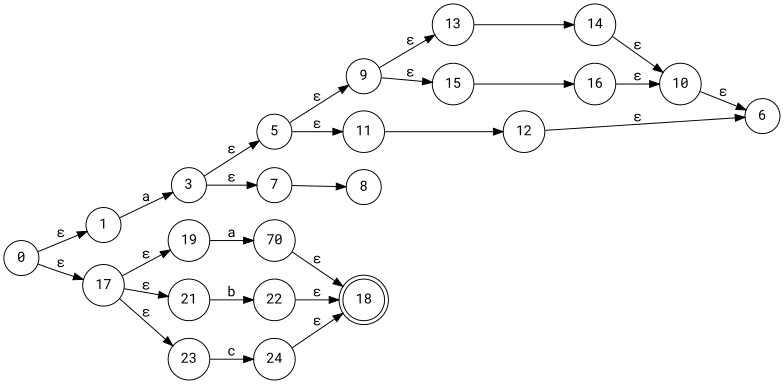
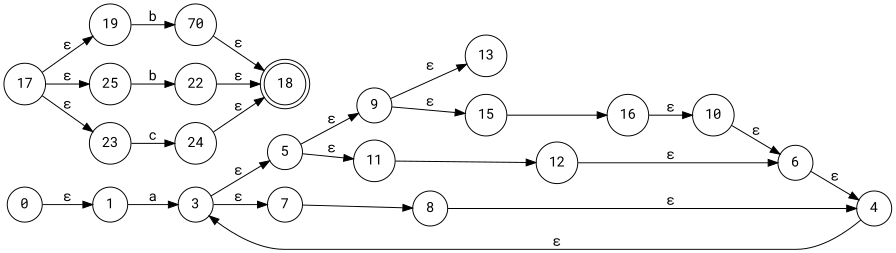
(595, 25) -> none
none -> (874, 208)
(232, 233) -> (153, 17)
(56, 270) -> none
(189, 300) -> (110, 84)
